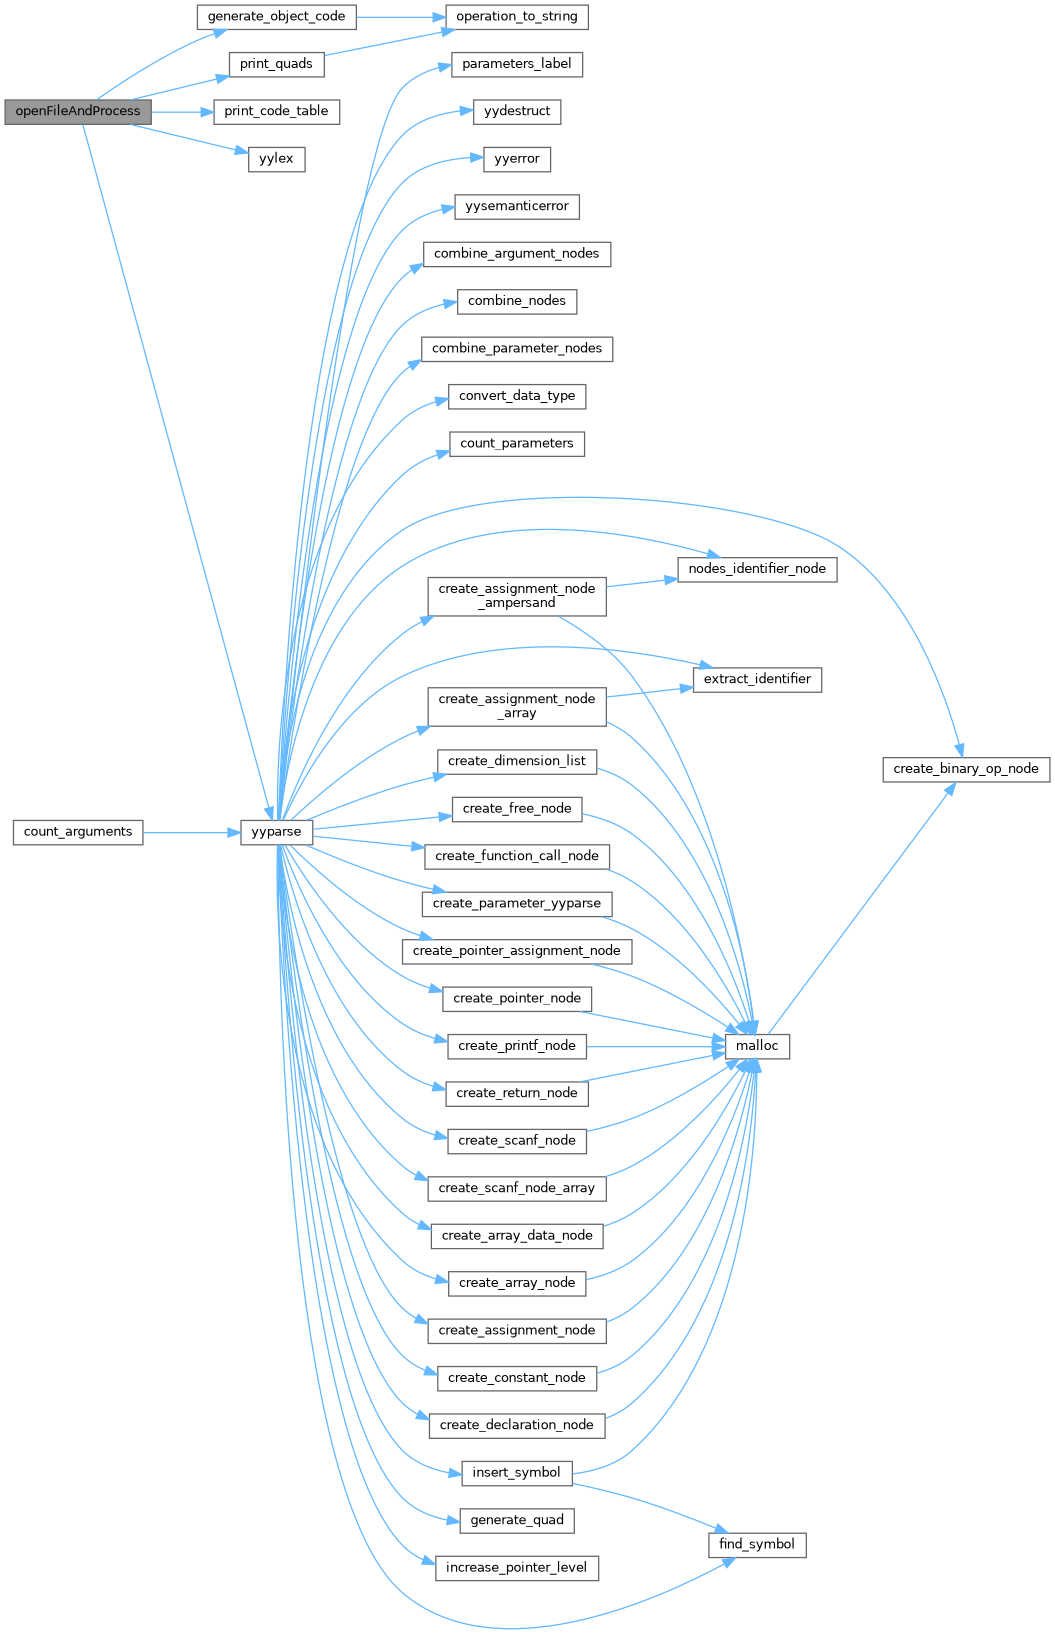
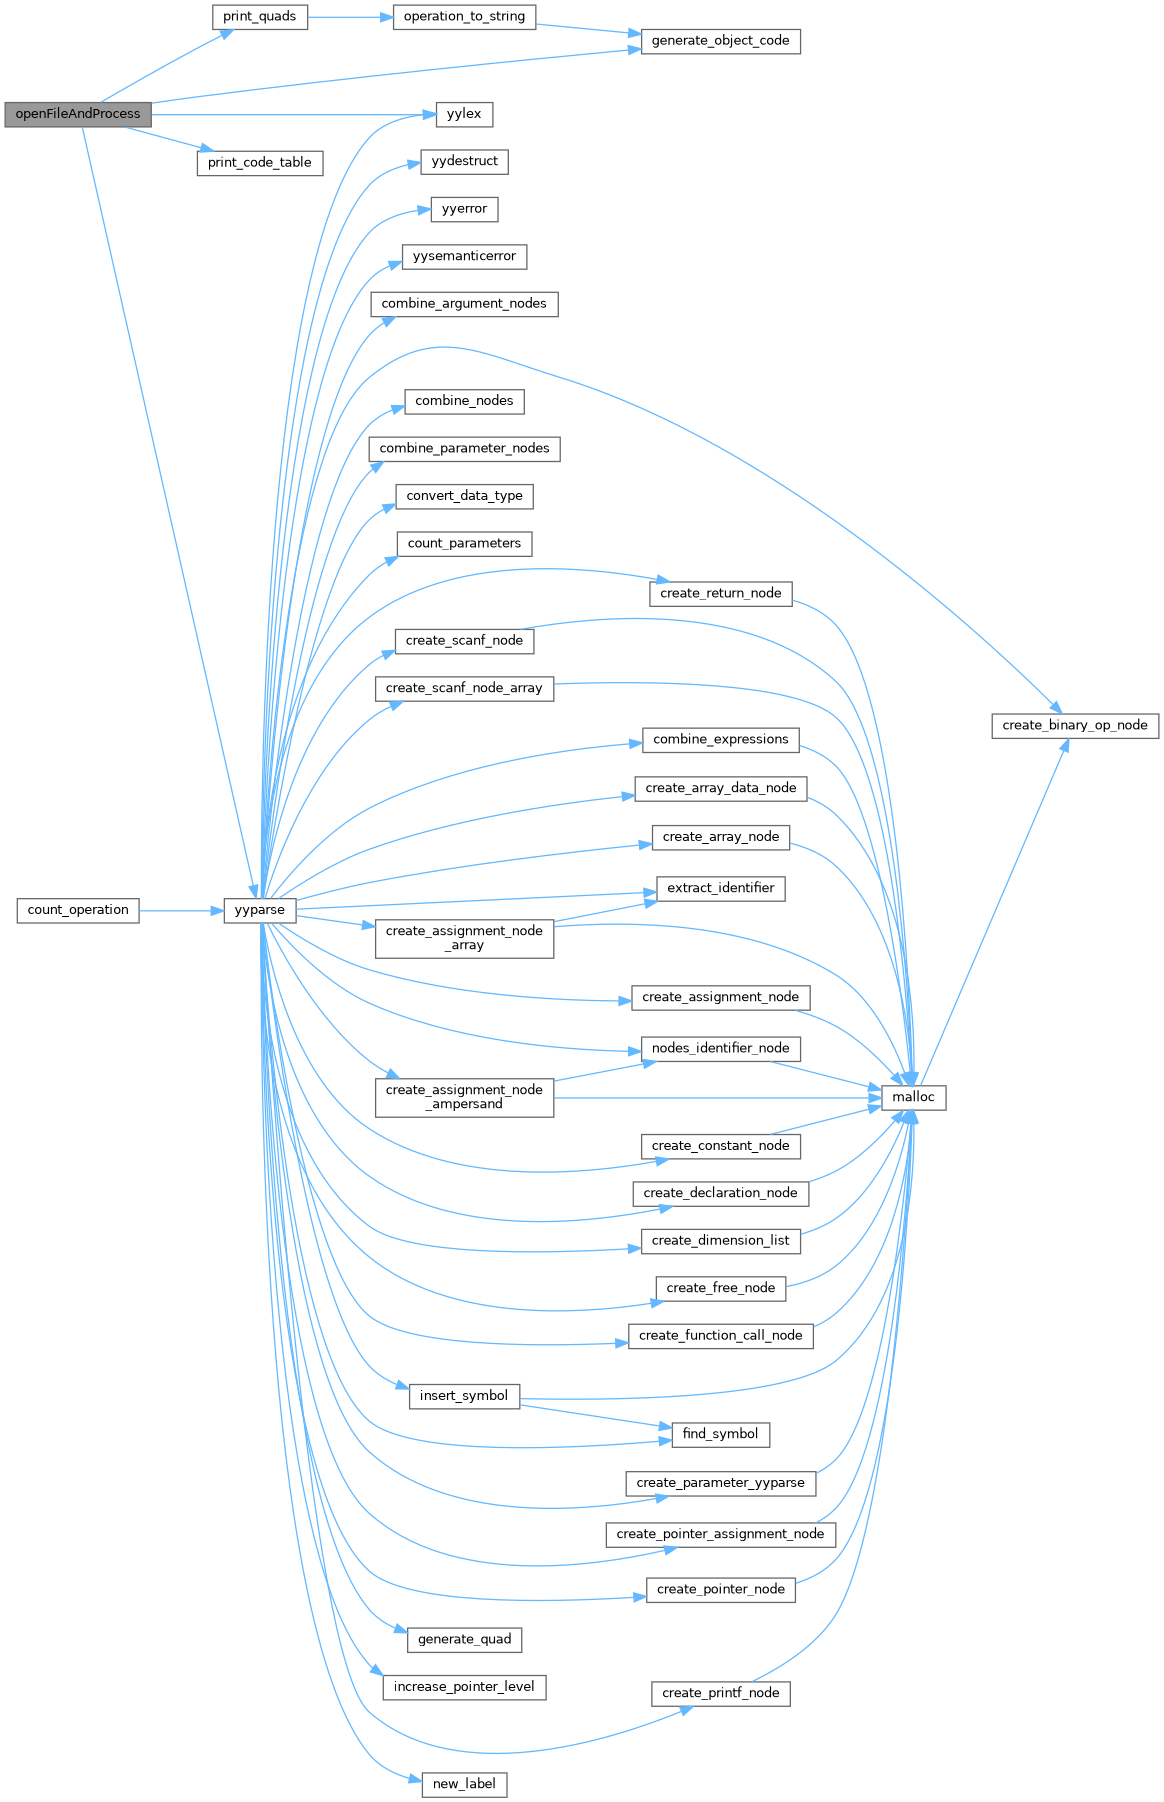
(395, 17) -> (582, 28)
(517, 65) -> (465, 1785)
none -> (290, 398)
none -> (721, 740)
(78, 833) -> (78, 911)
none -> (820, 1074)
